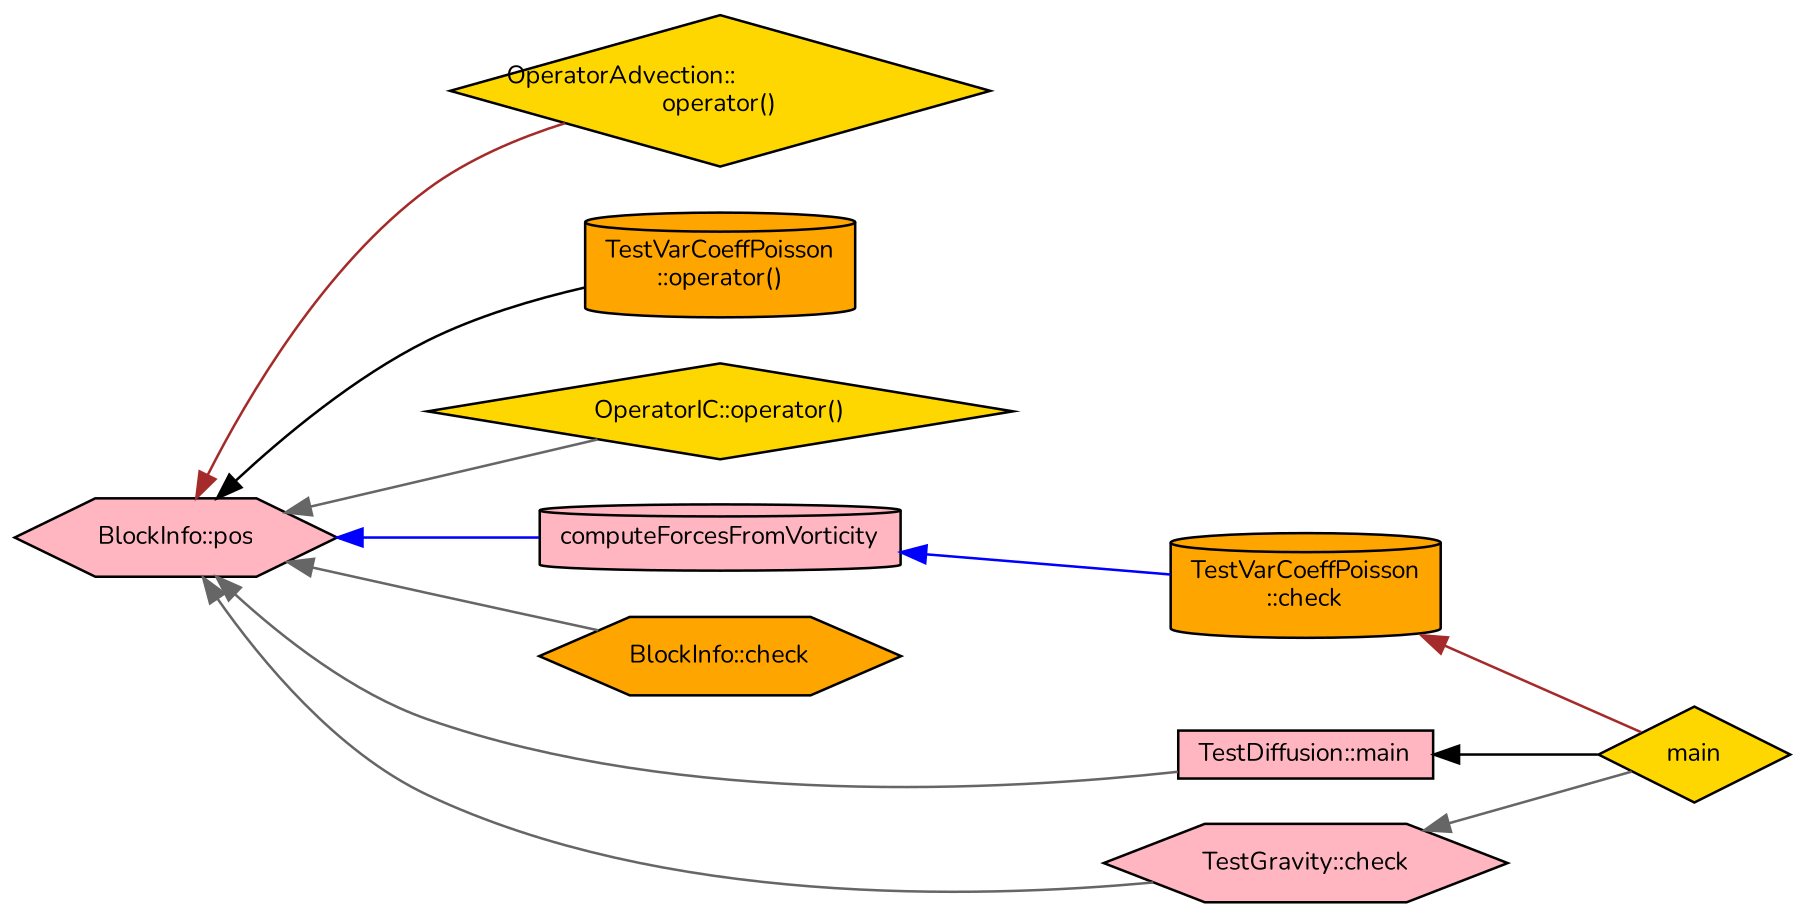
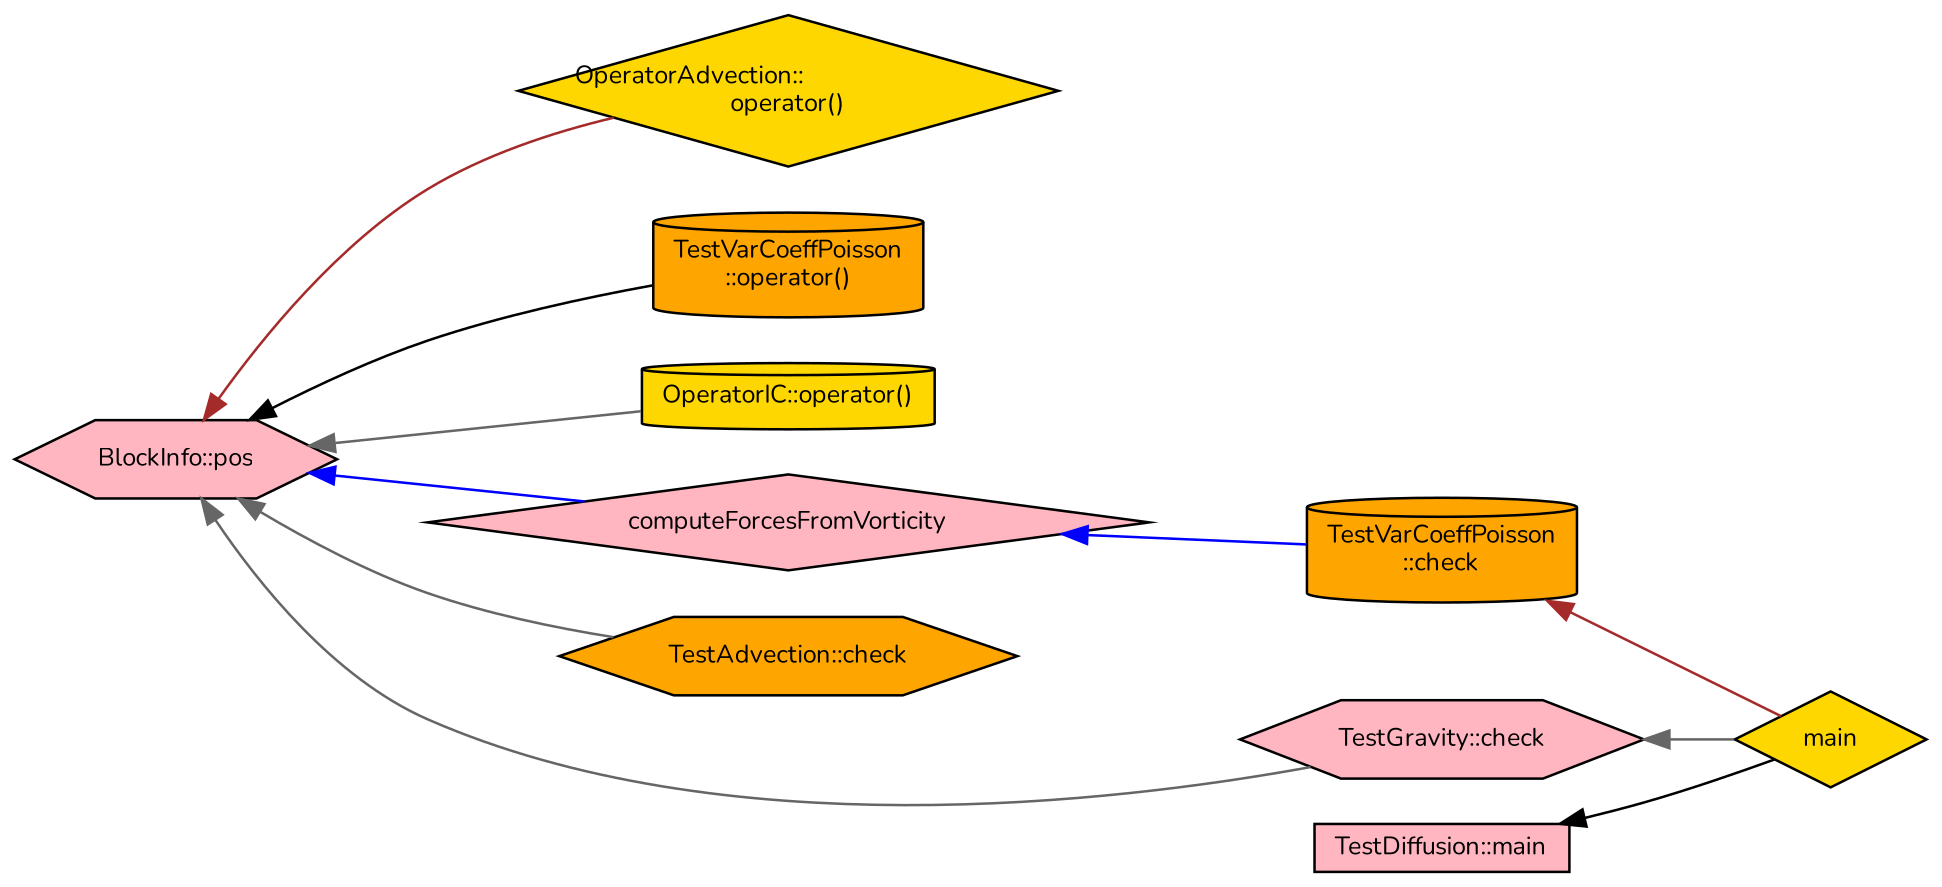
(720, 411) -> (788, 396)
(720, 538) -> (788, 522)
(720, 656) -> (788, 656)
(685, 774) -> none
